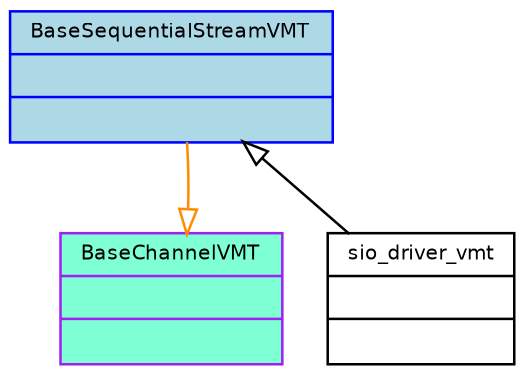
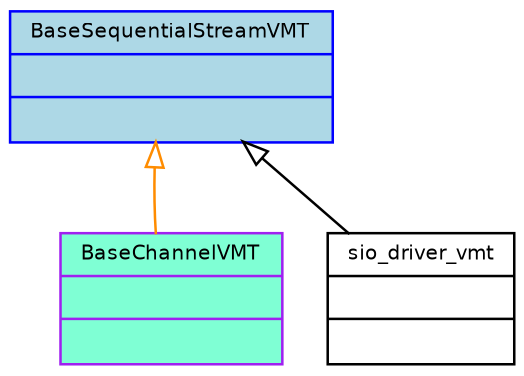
(188, 176) -> (155, 201)
